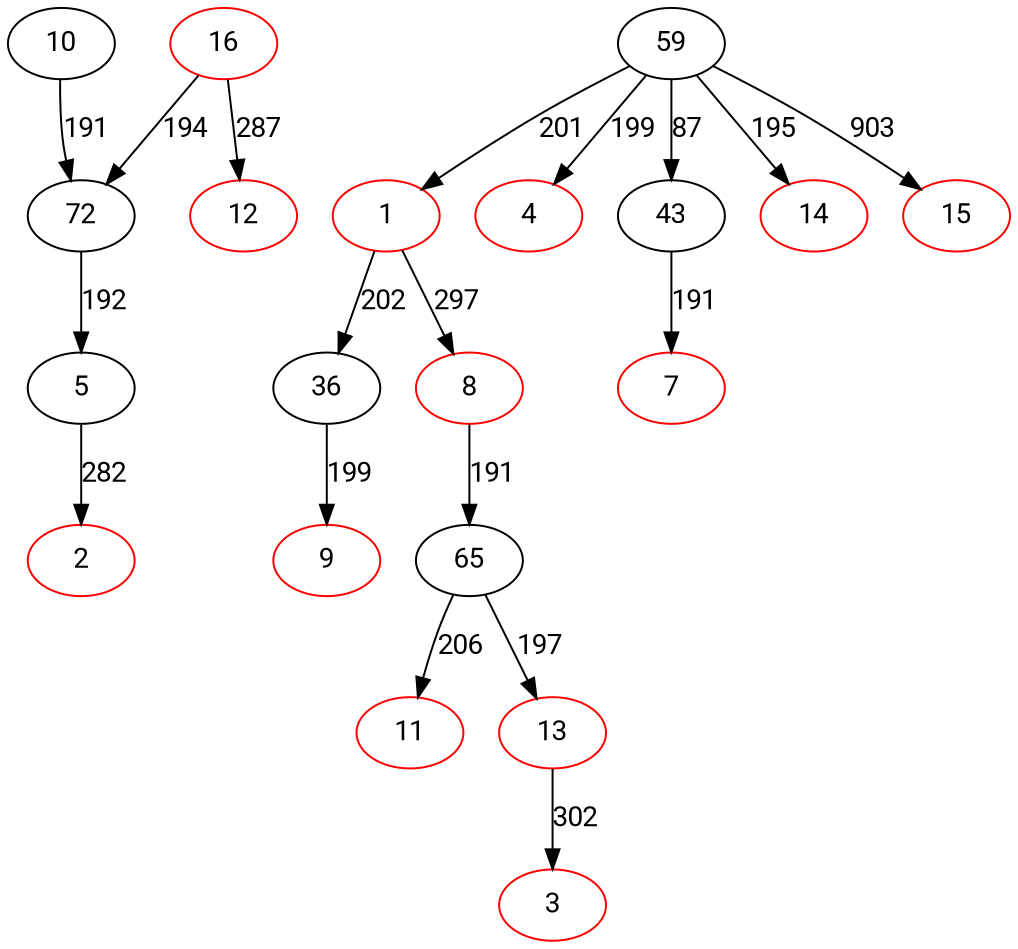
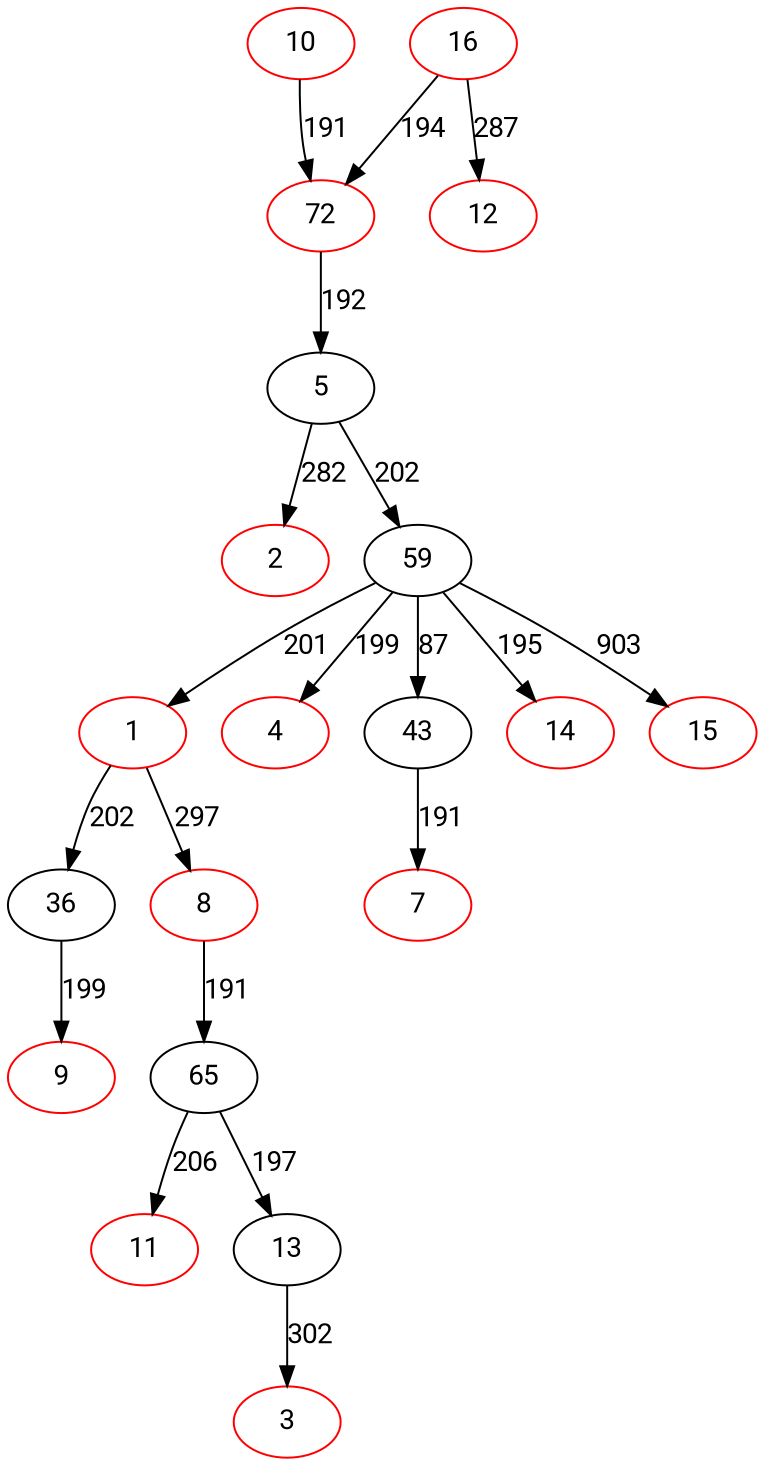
(61, 44) -> (301, 44)
(81, 216) -> (321, 216)
none -> (364, 465)
(553, 733) -> (287, 1250)
